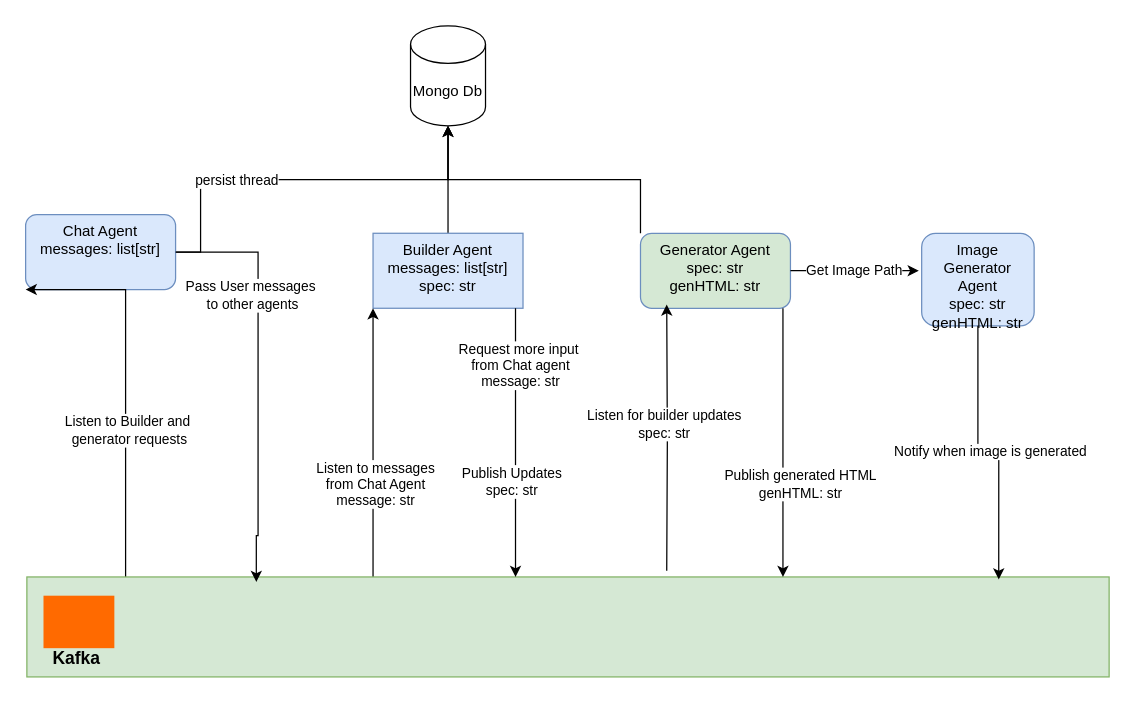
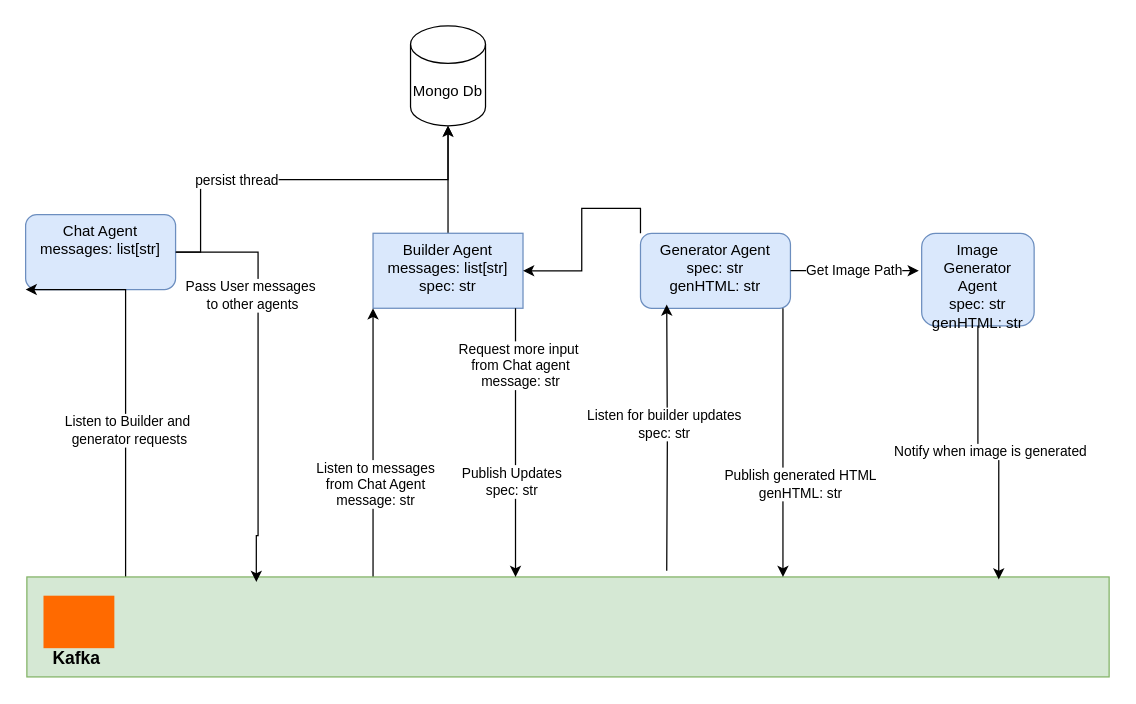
(560, 179) -> (582, 234)
(716, 271) -> (716, 271)
